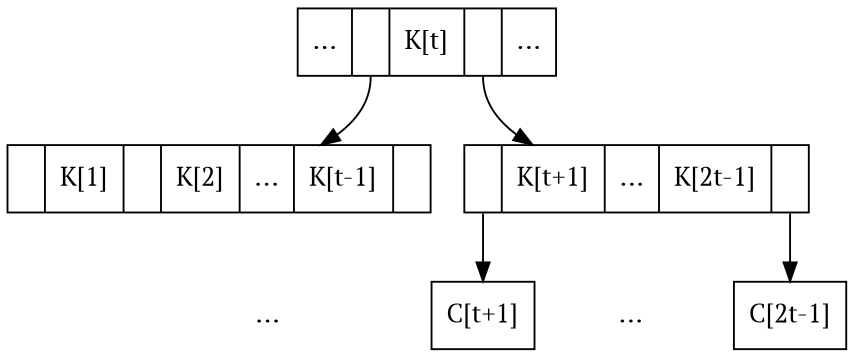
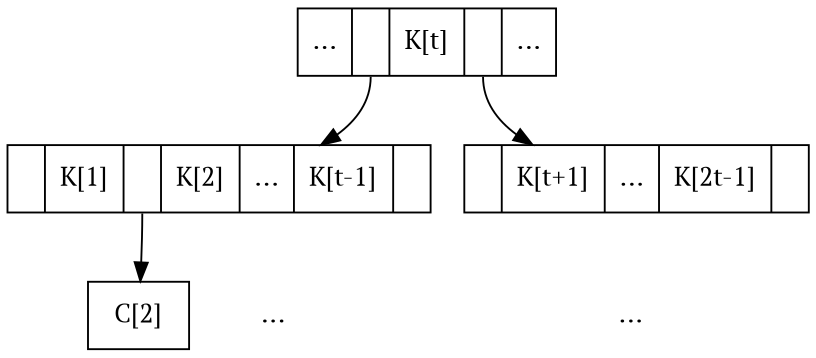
none -> (139, 315)
(483, 315) -> none
(790, 315) -> none
